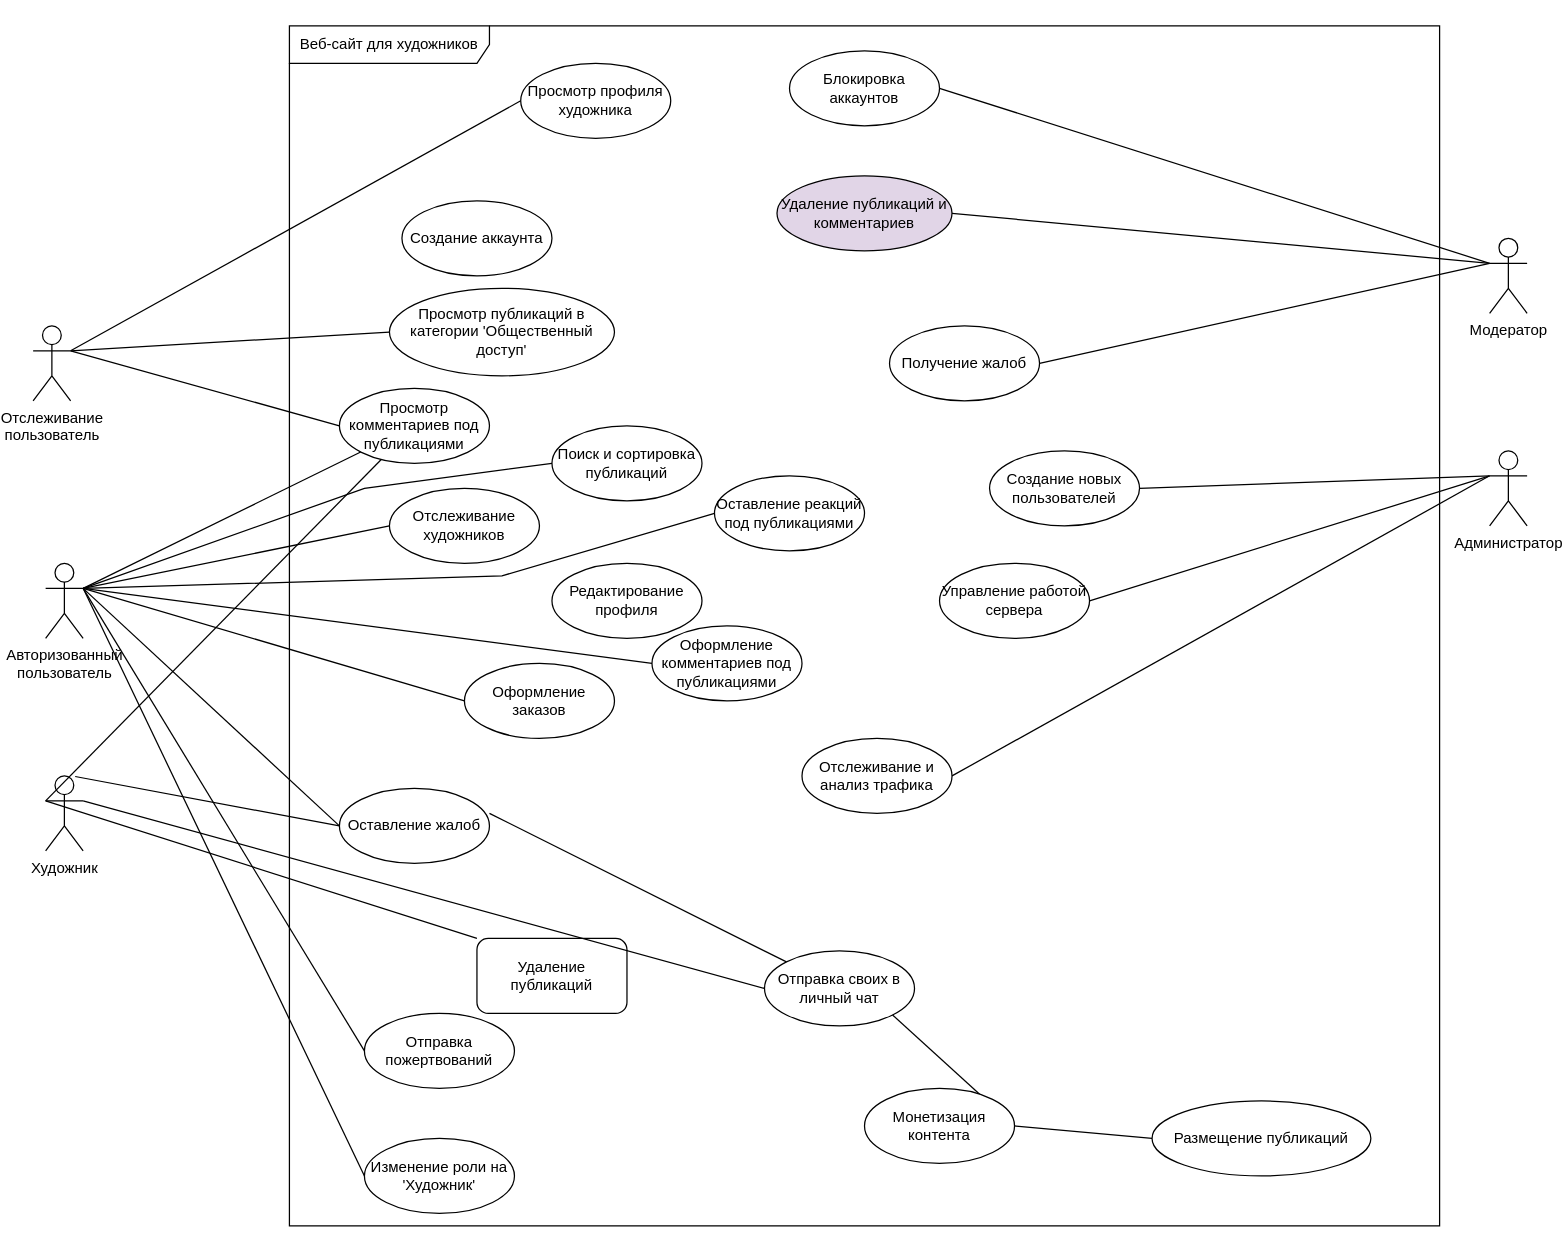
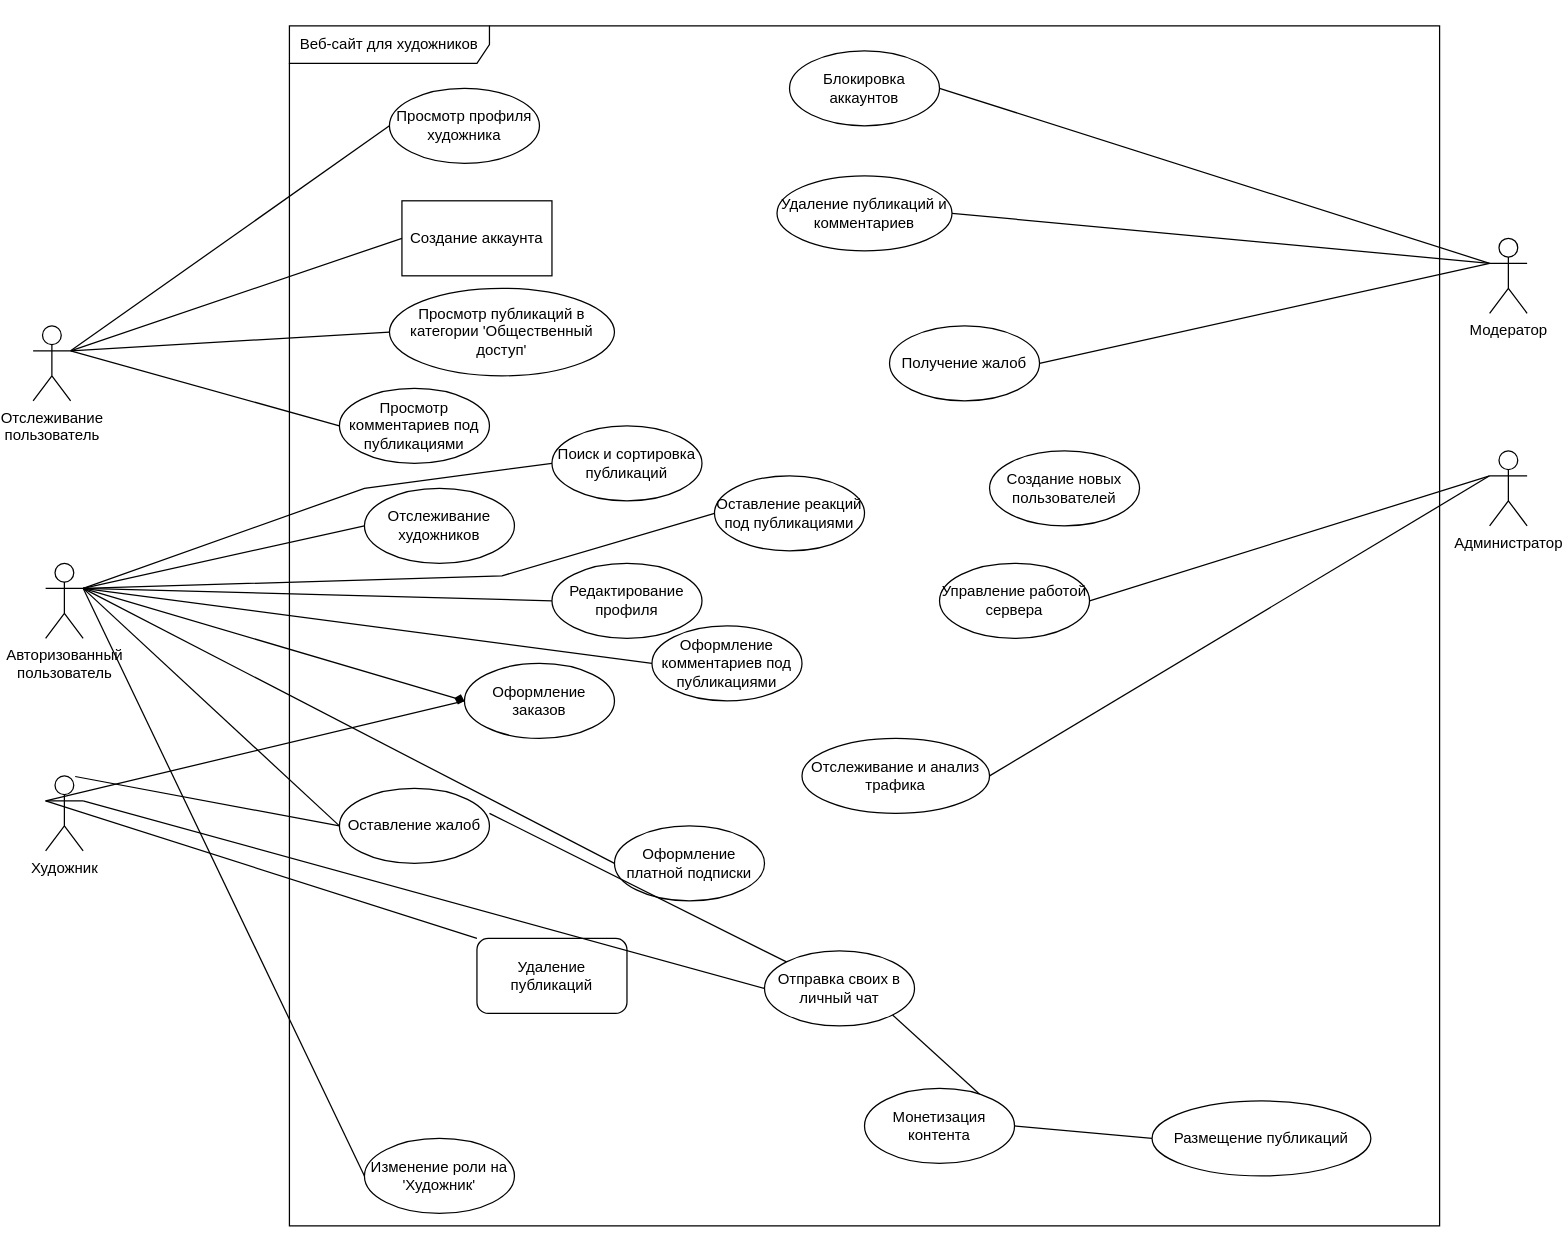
(596, 101) -> (464, 126)
(864, 213) -> (864, 213)
(477, 238) -> (477, 238)
none -> (240, 293)
(1309, 482) -> none
(228, 517) -> (334, 595)
(464, 526) -> (439, 526)
(194, 649) -> (260, 749)
(457, 698) -> (454, 698)
none -> (355, 729)
(190, 763) -> none
(877, 776) -> (896, 776)
none -> (689, 863)
(439, 1051) -> none
